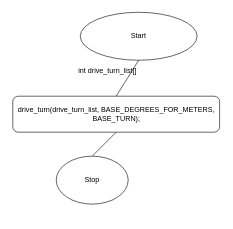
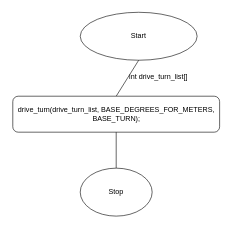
(110, 71) -> (161, 77)
(92, 180) -> (116, 192)
